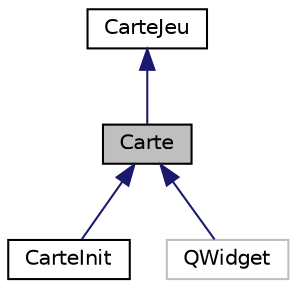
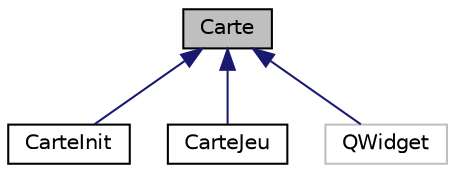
(147, 97) -> (228, 97)
